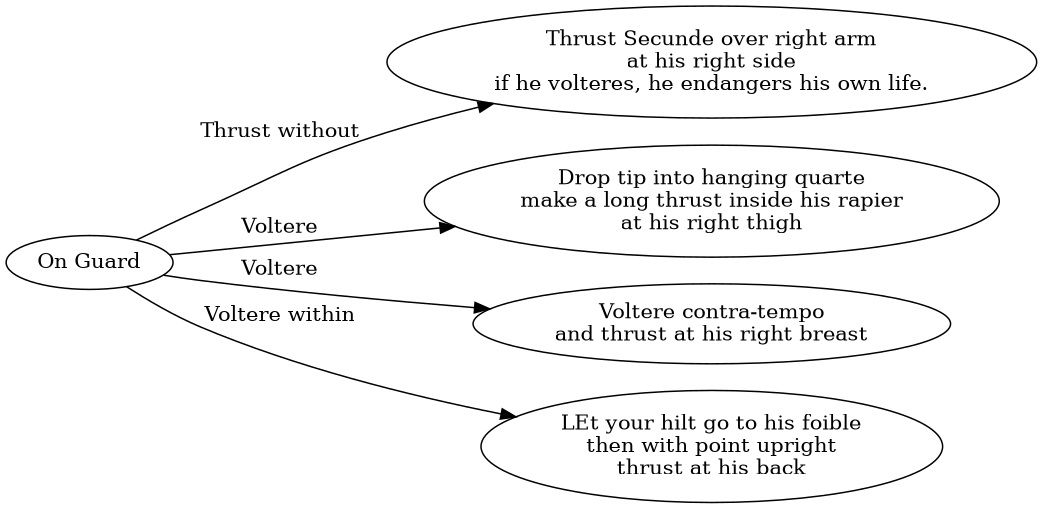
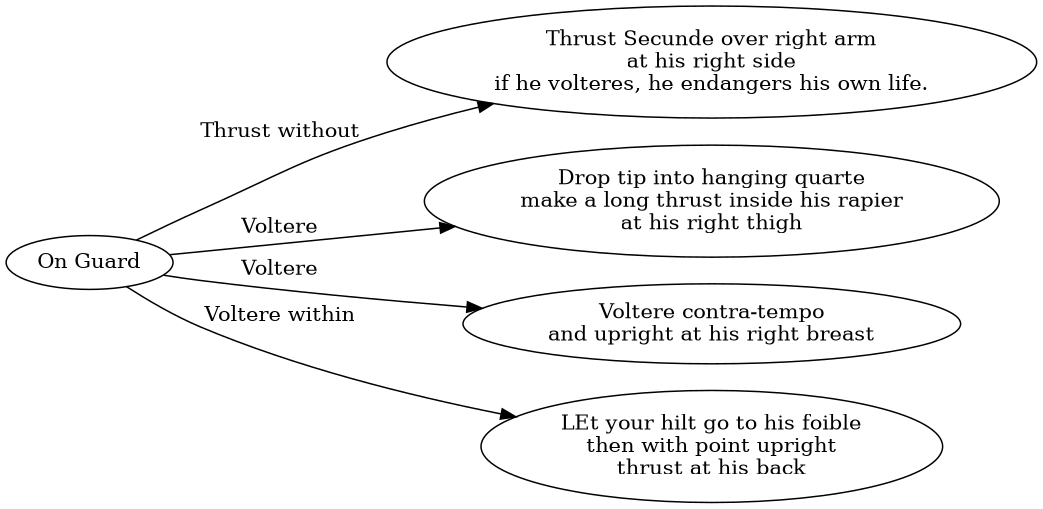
(712, 324) -> (712, 324)
